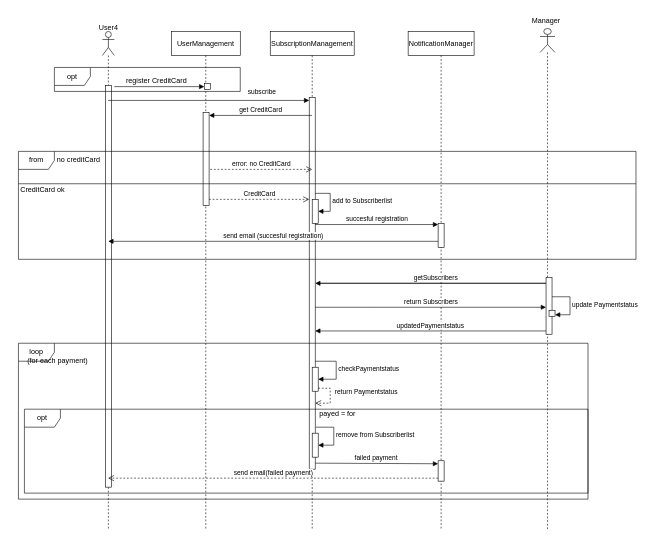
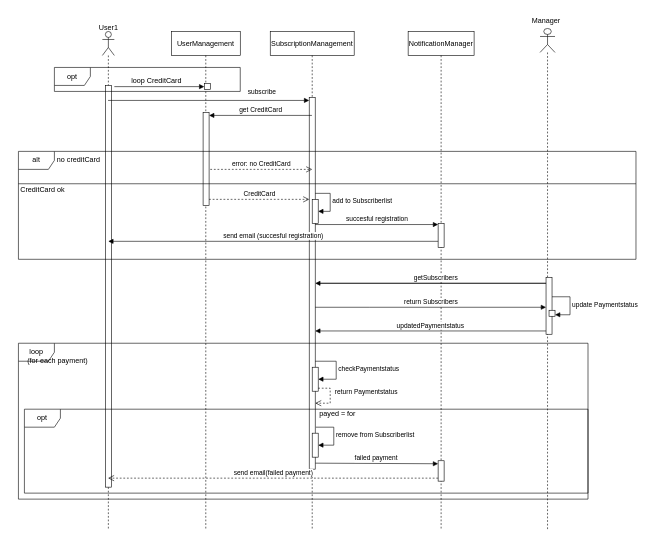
(109, 28) -> (109, 28)
(157, 81) -> (157, 81)
(36, 161) -> (36, 161)
